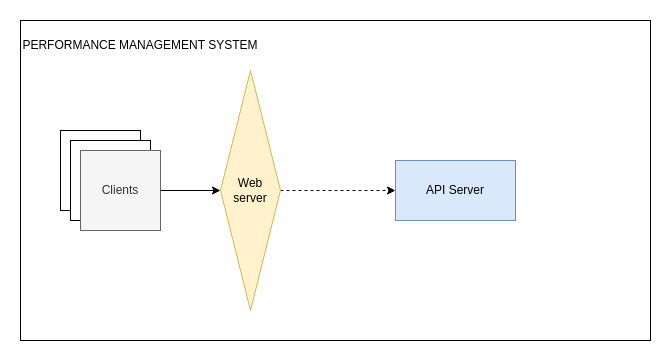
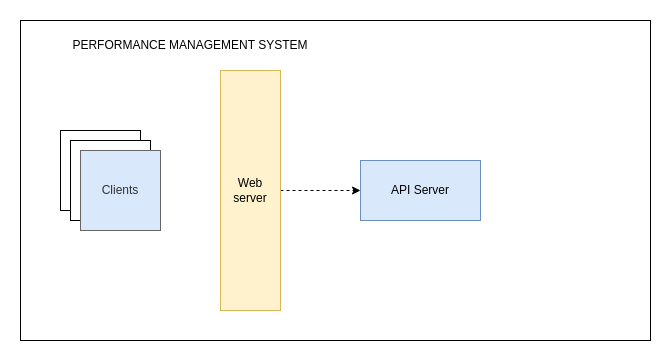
(141, 46) -> (191, 46)
(121, 191) -> (121, 191)
(187, 191) -> none
(251, 191) -> (251, 191)
(456, 191) -> (421, 191)
